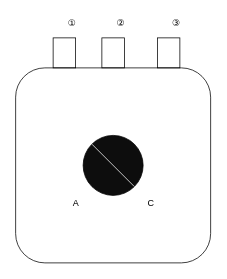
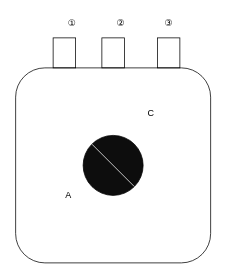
(176, 23) -> (168, 23)
(75, 203) -> (68, 195)
(150, 203) -> (150, 113)
